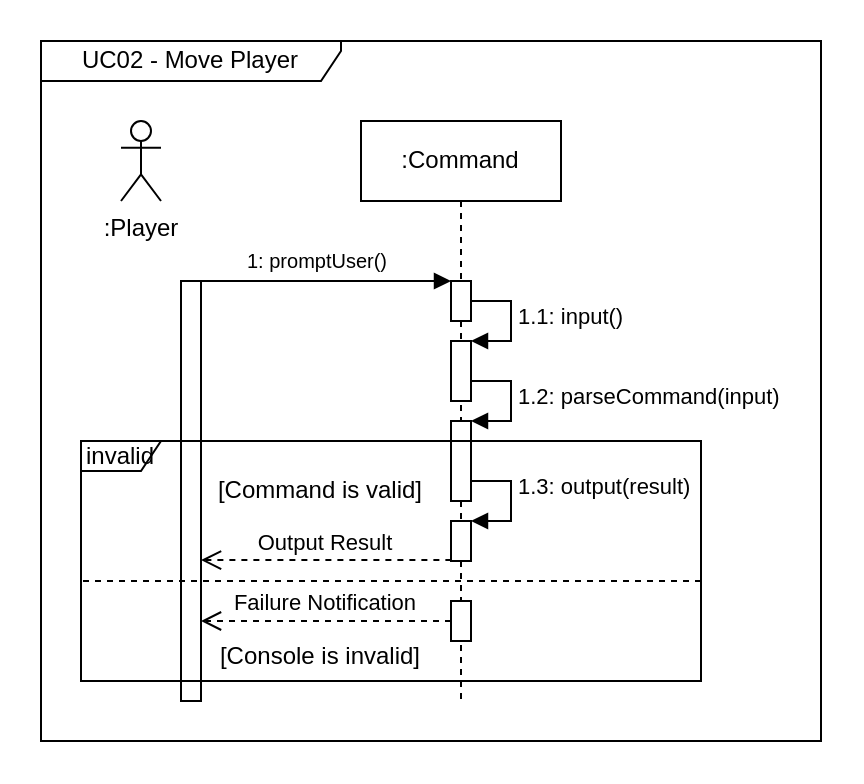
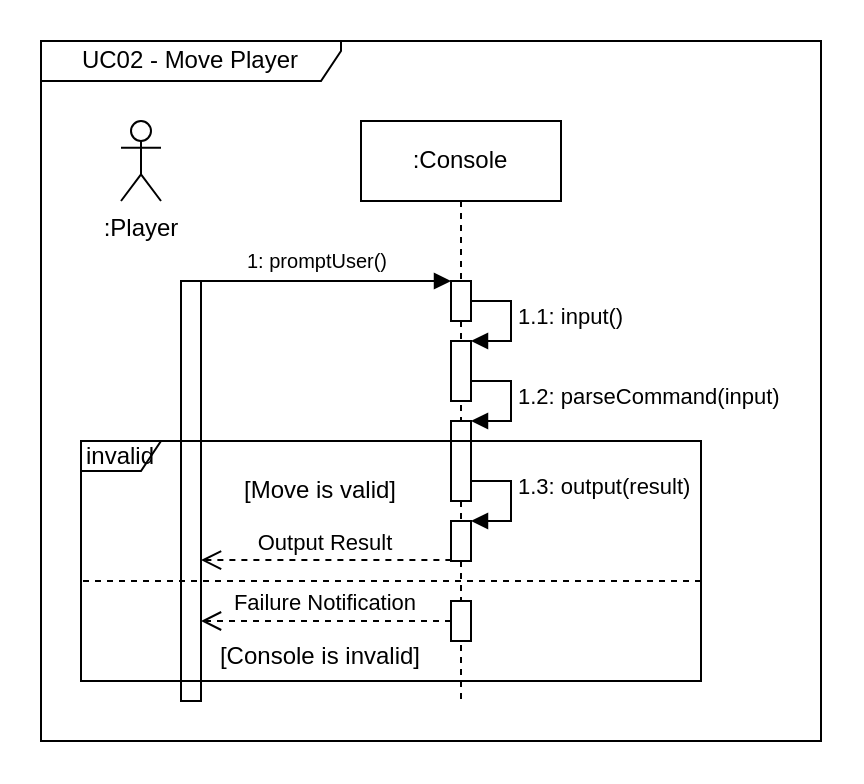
(461, 161) -> (461, 161)
(321, 491) -> (321, 491)
